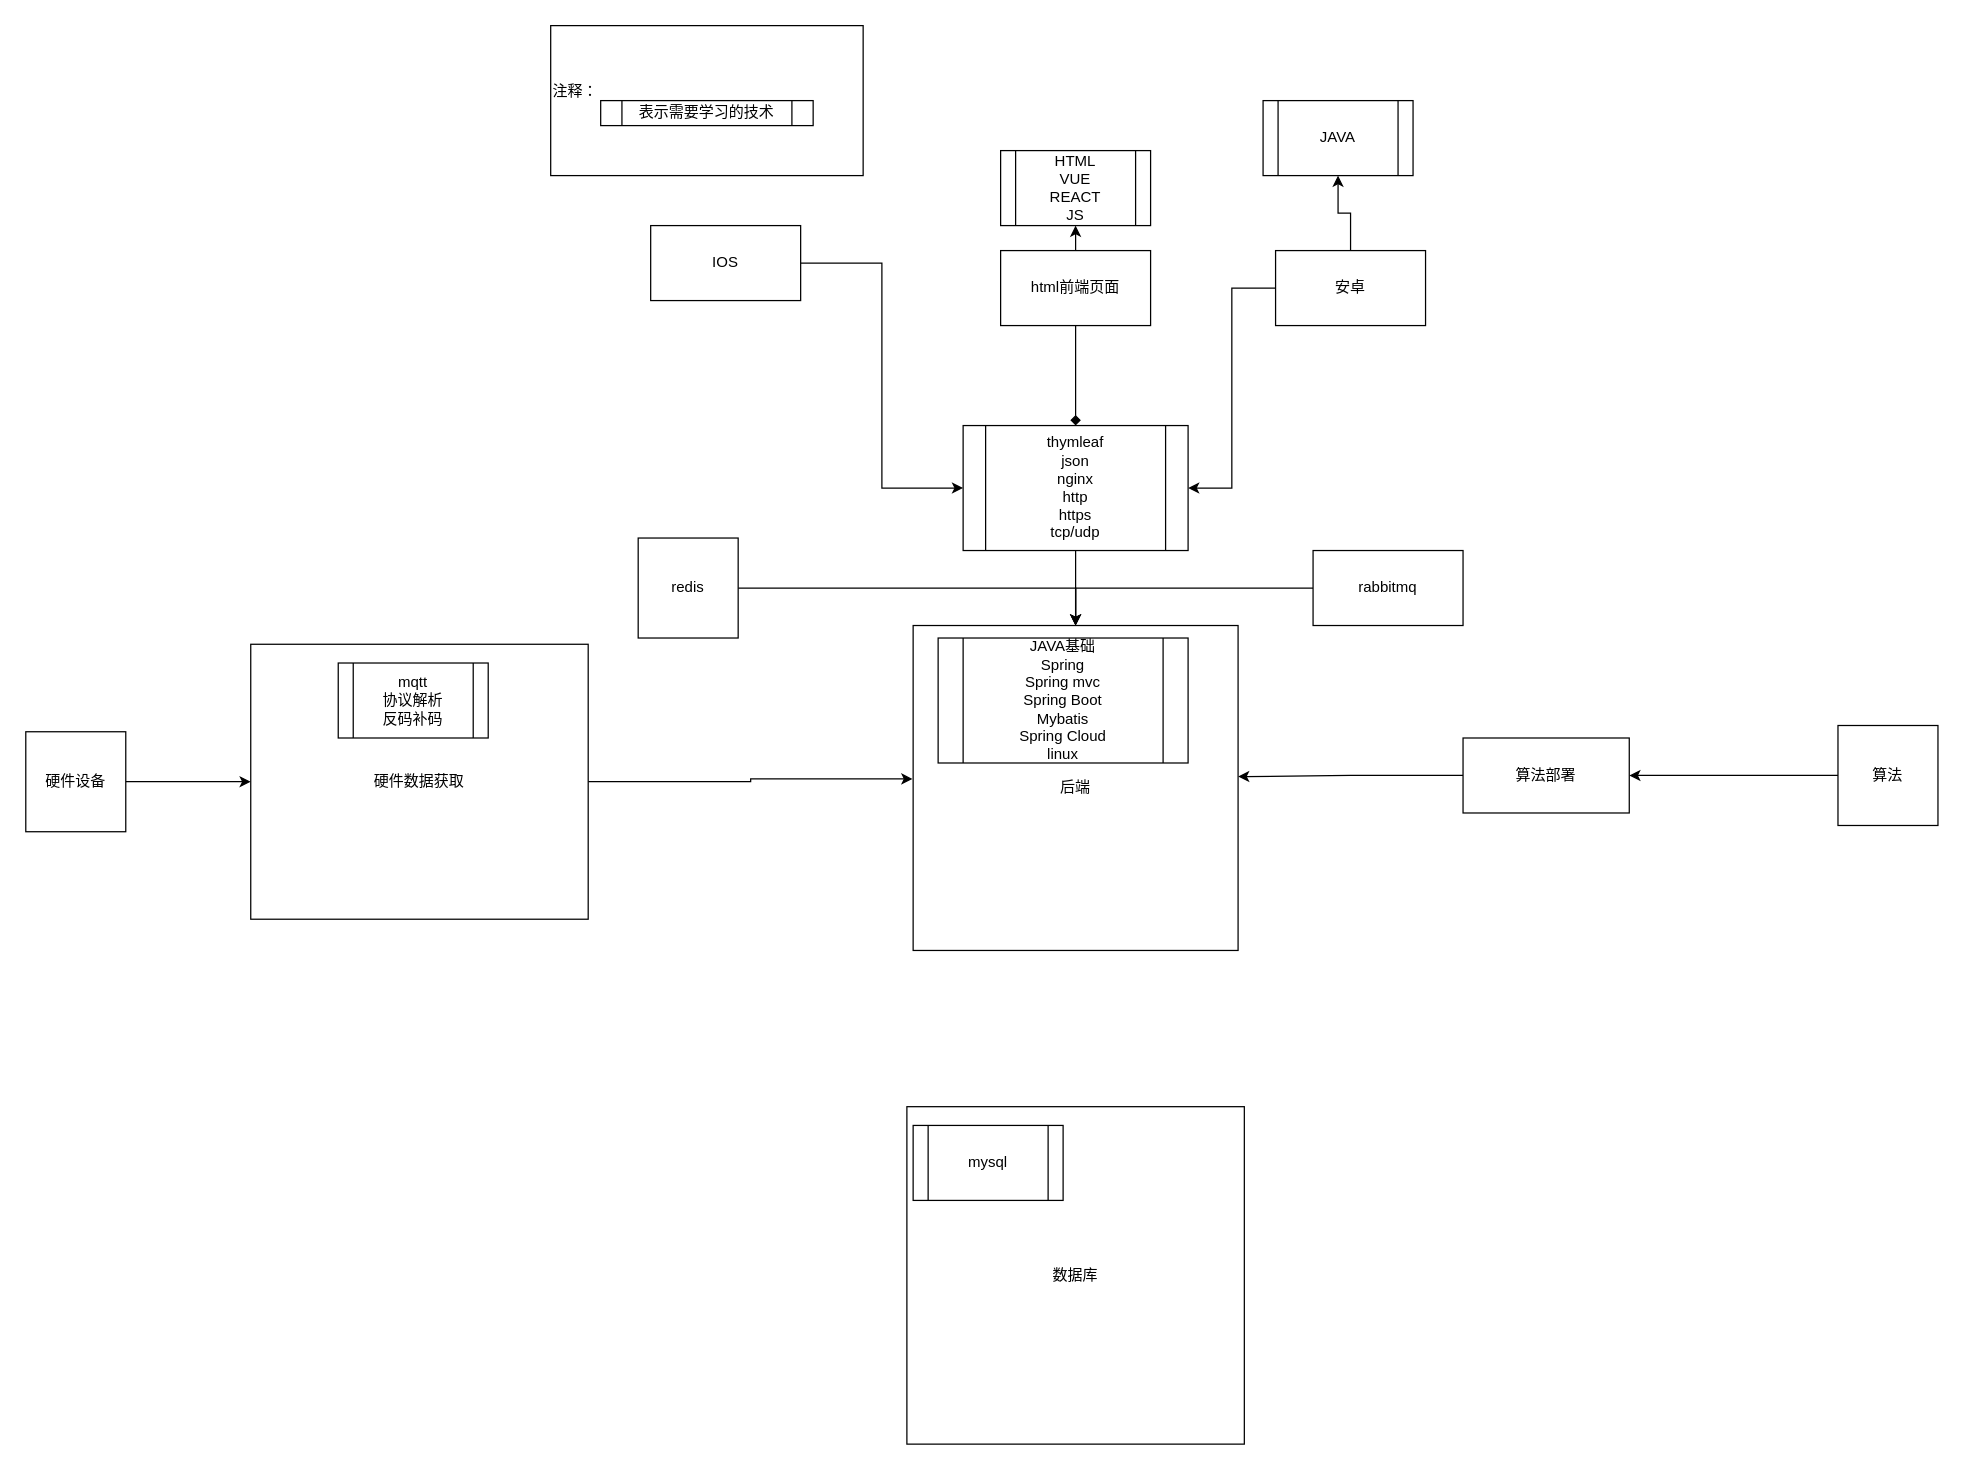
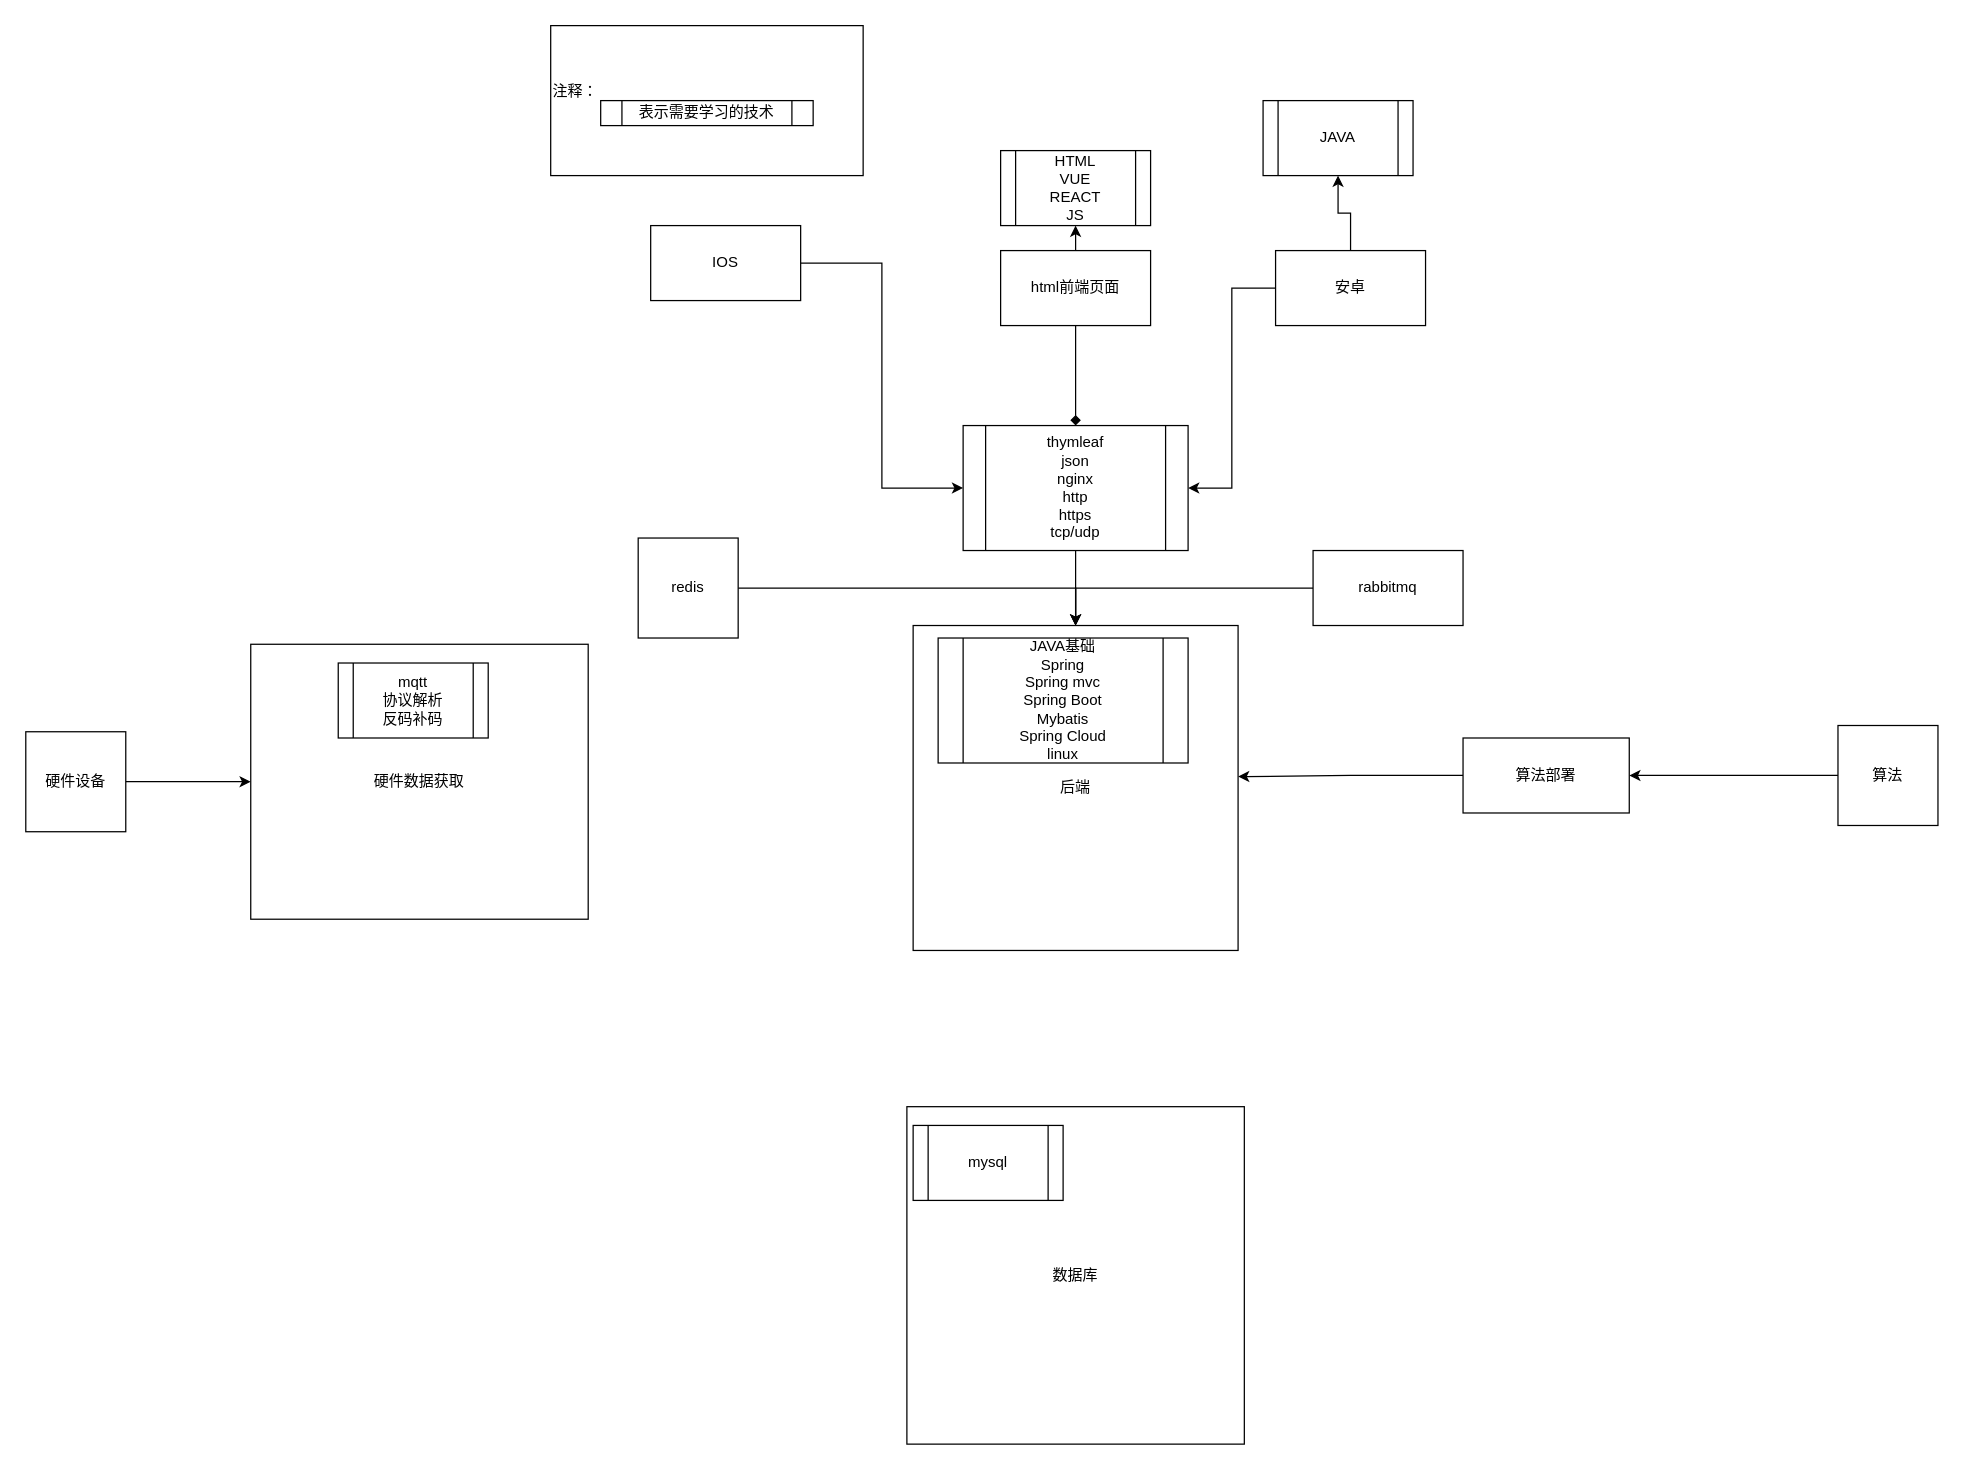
(747, 782) -> none
